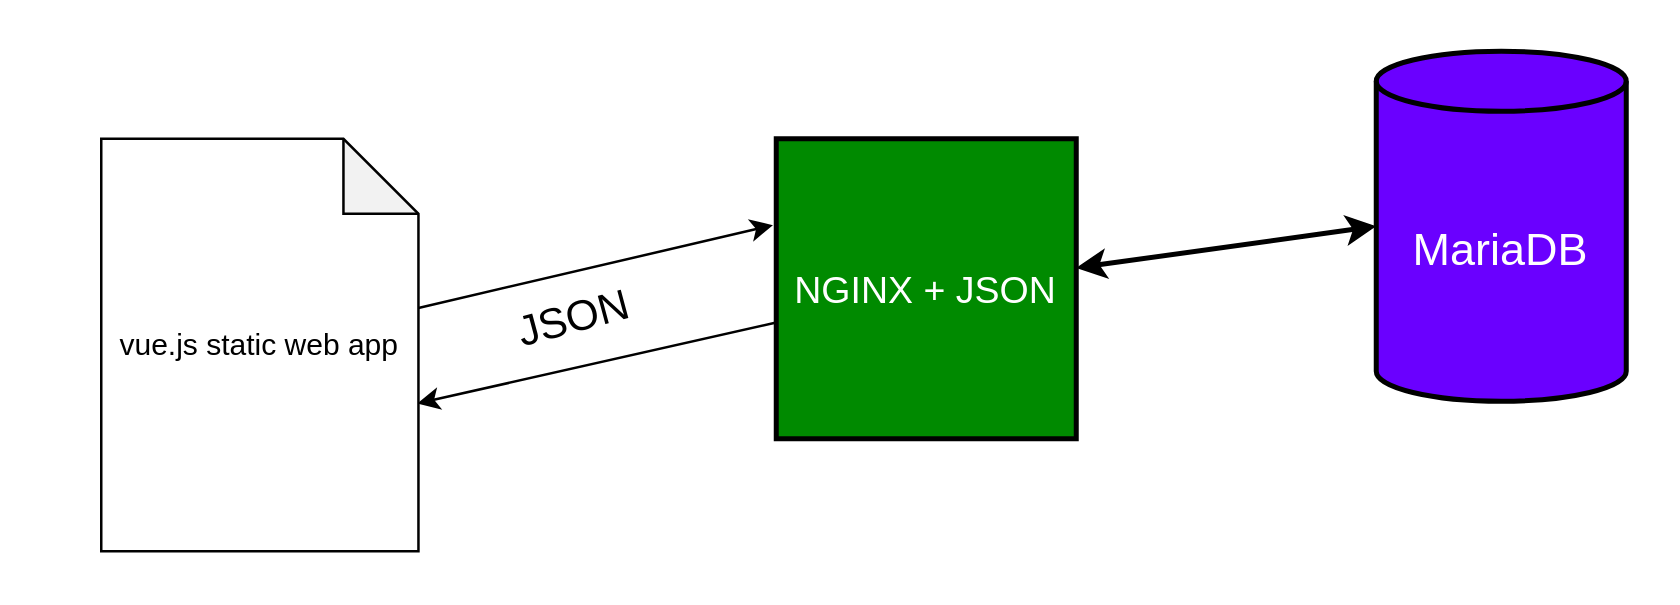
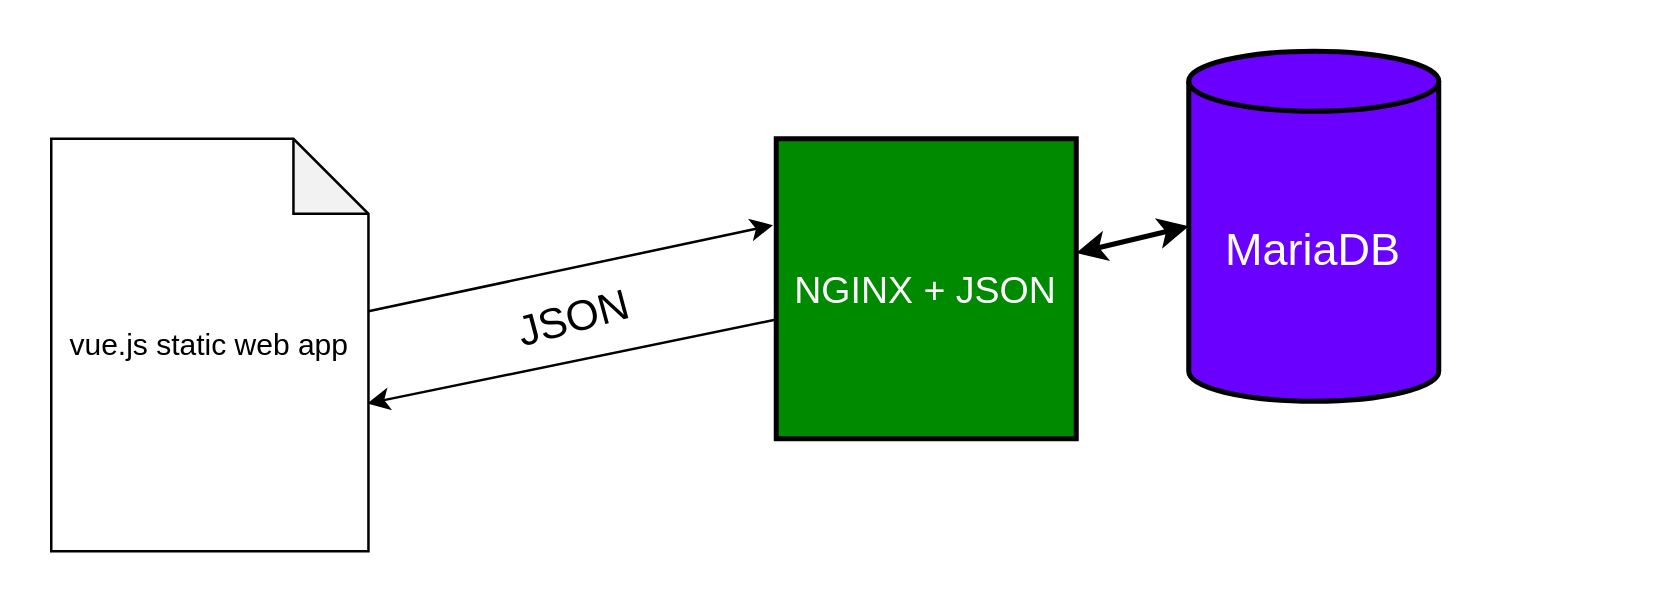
(1501, 226) -> (1314, 226)
(260, 345) -> (210, 345)
